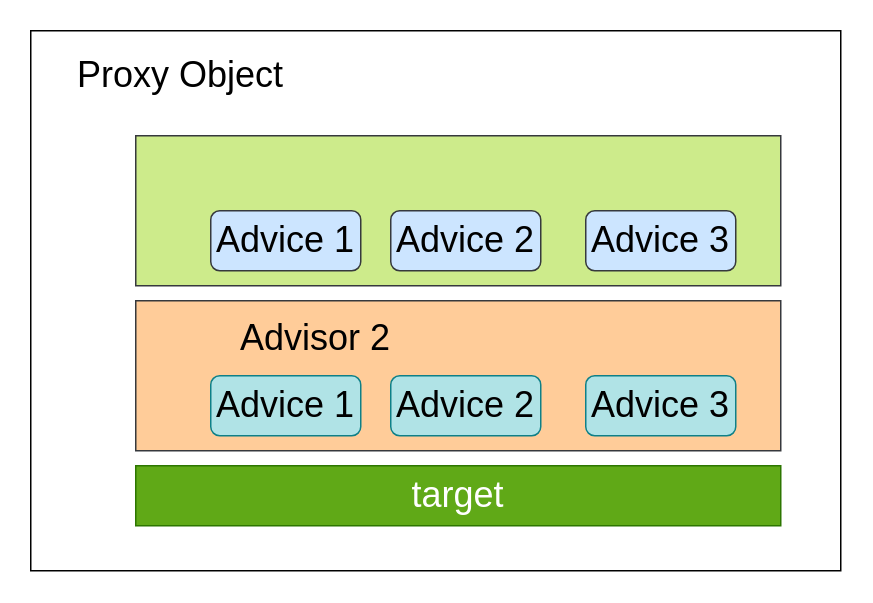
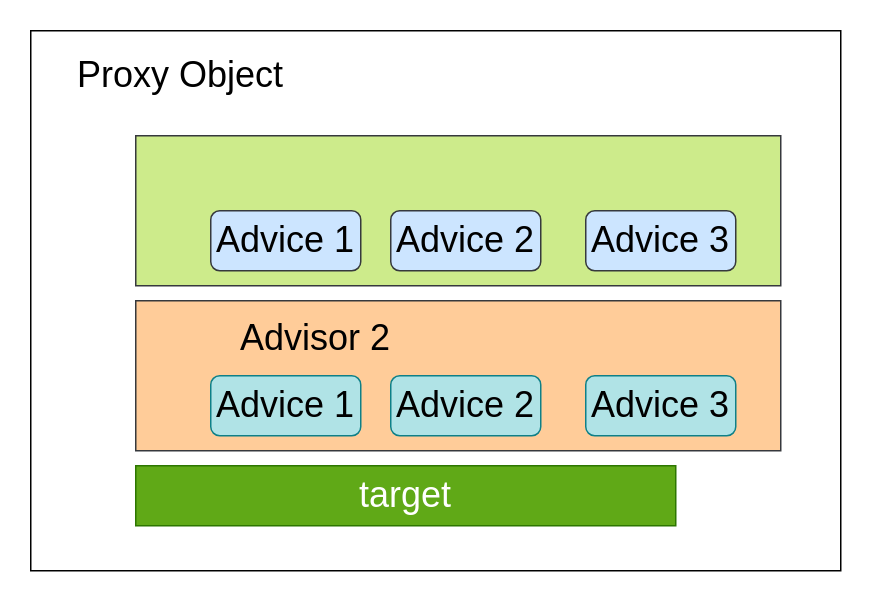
(458, 496) -> (406, 496)
